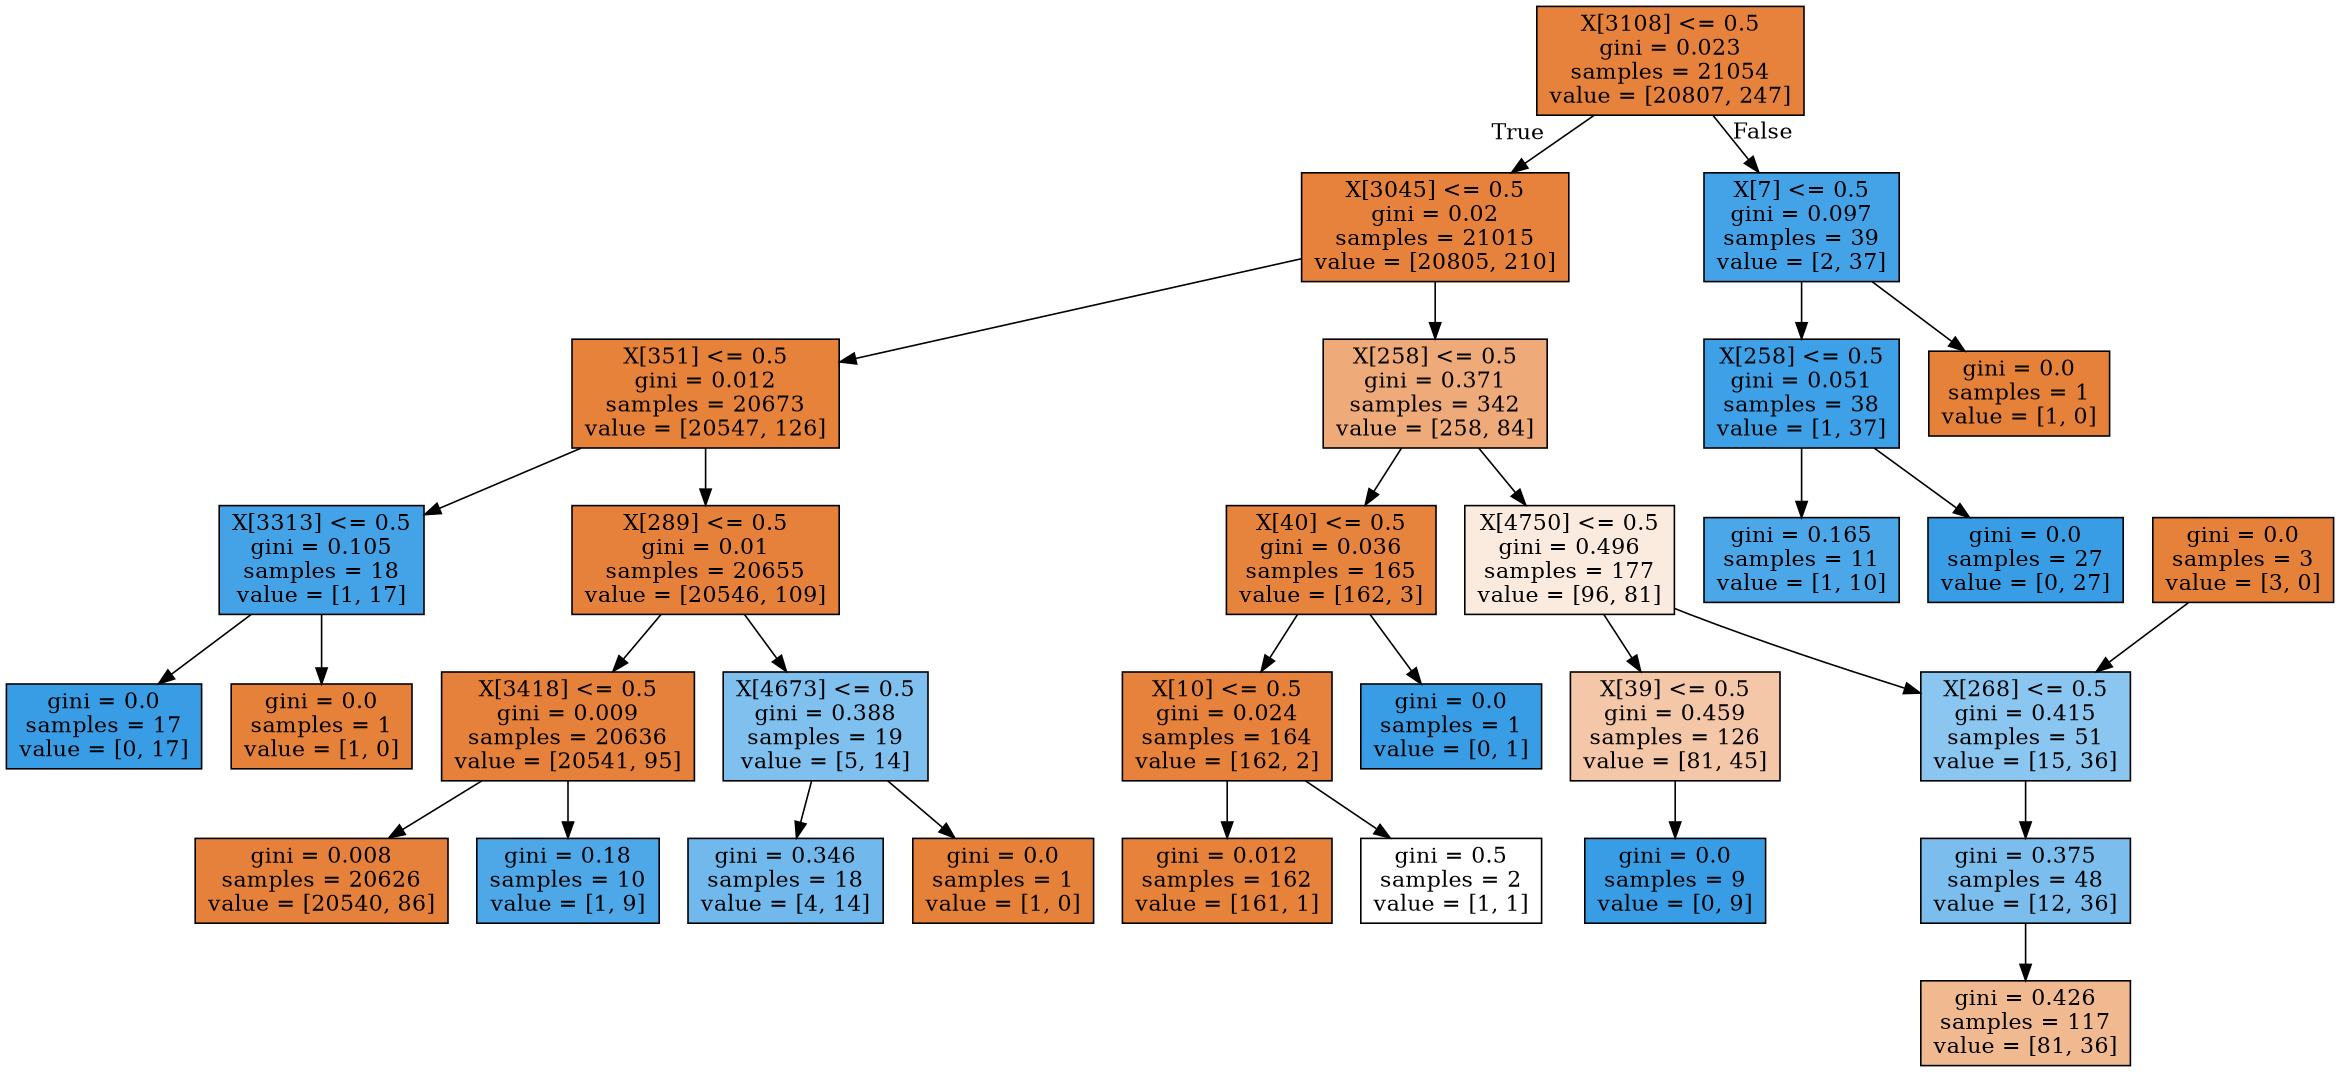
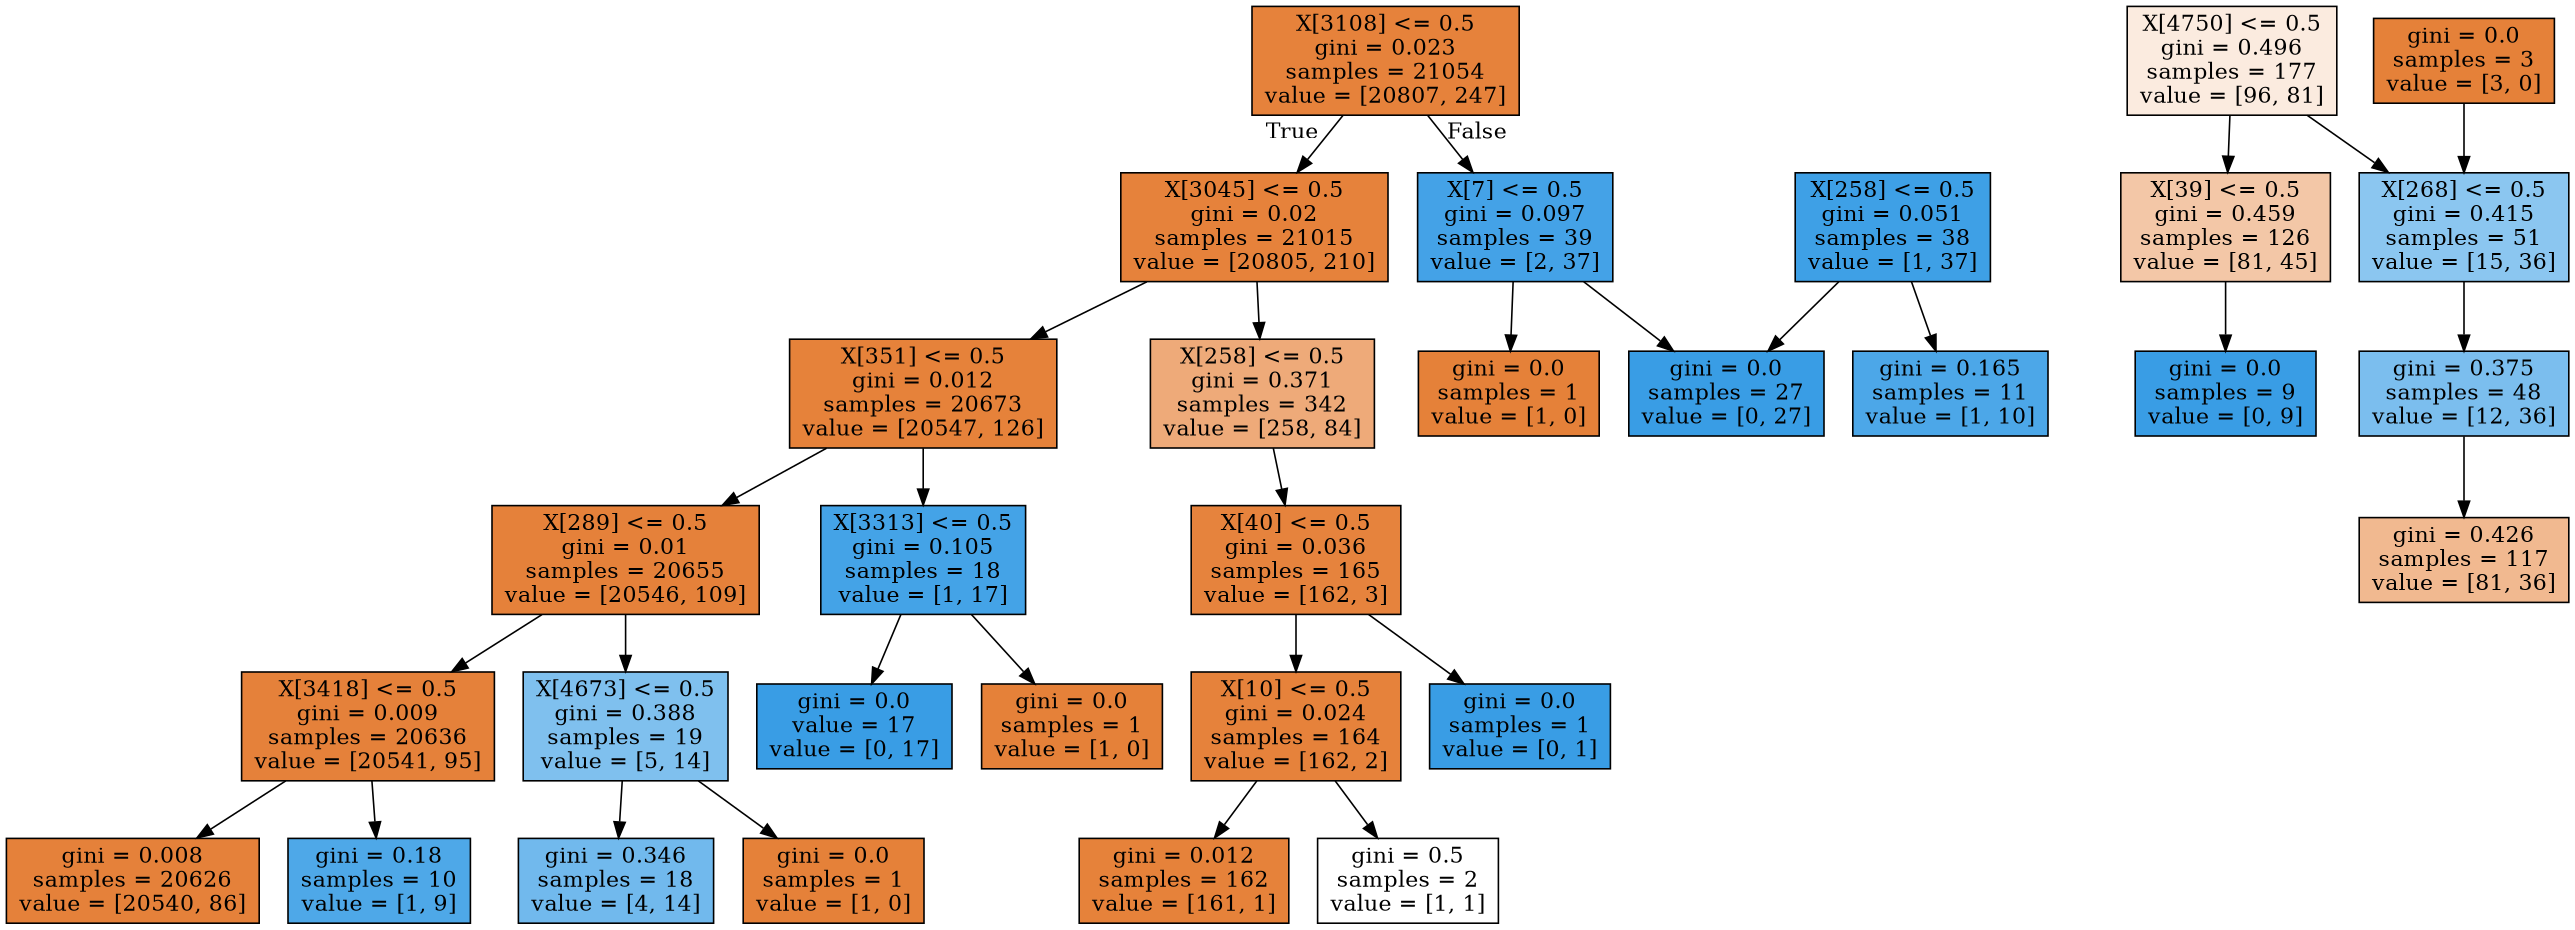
(1802, 302) -> (1622, 311)
(1497, 470) -> none
(104, 726) -> (854, 726)
